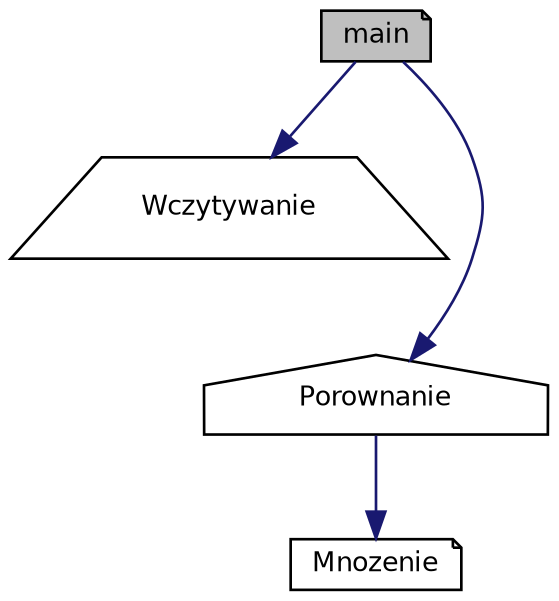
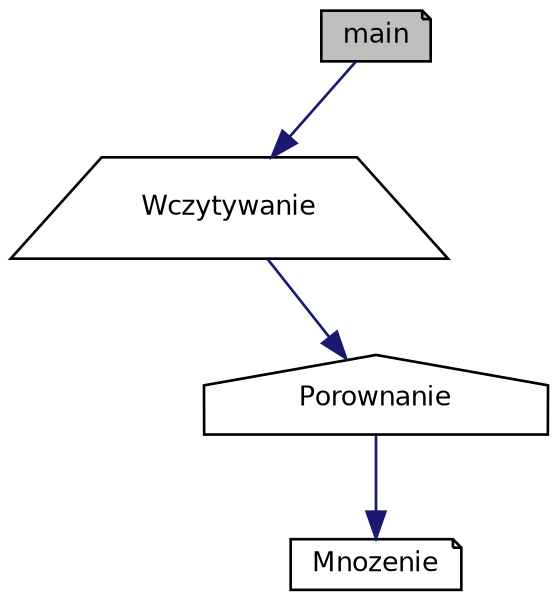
(482, 194) -> (298, 298)
